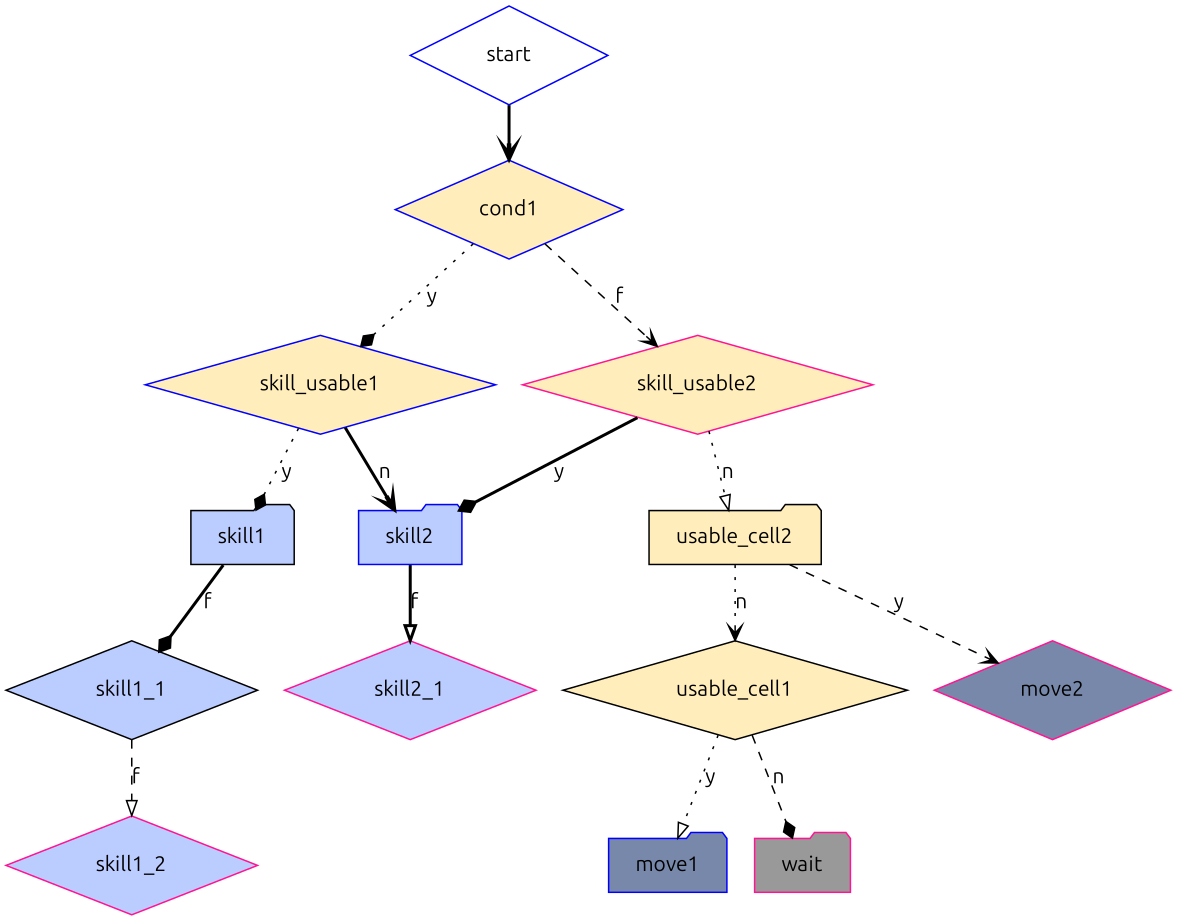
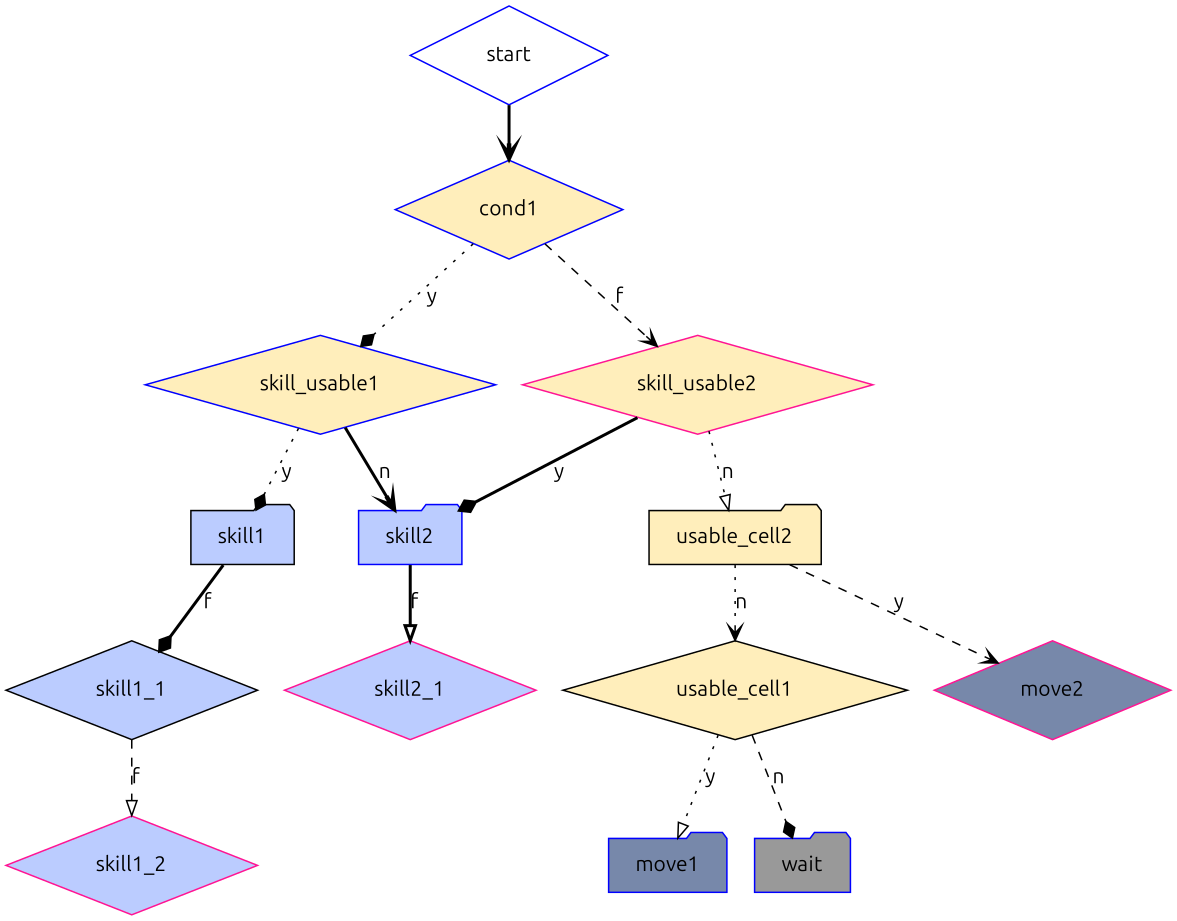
(803, 865) -> (803, 865)
